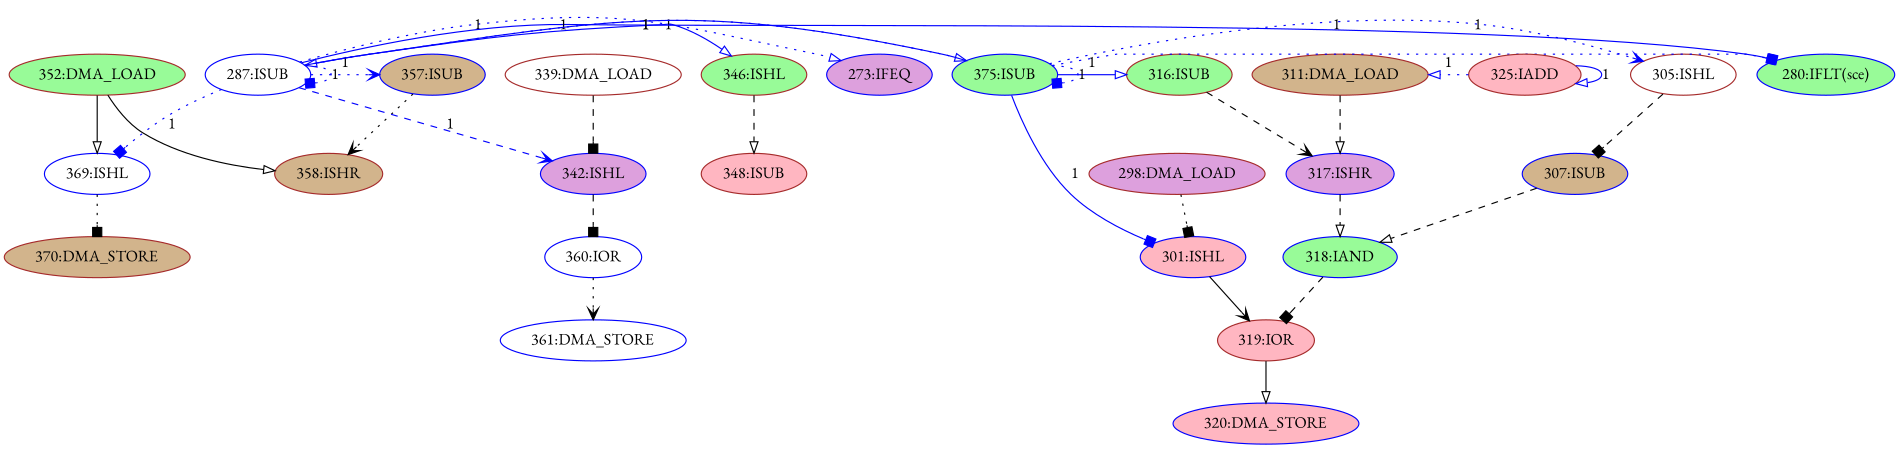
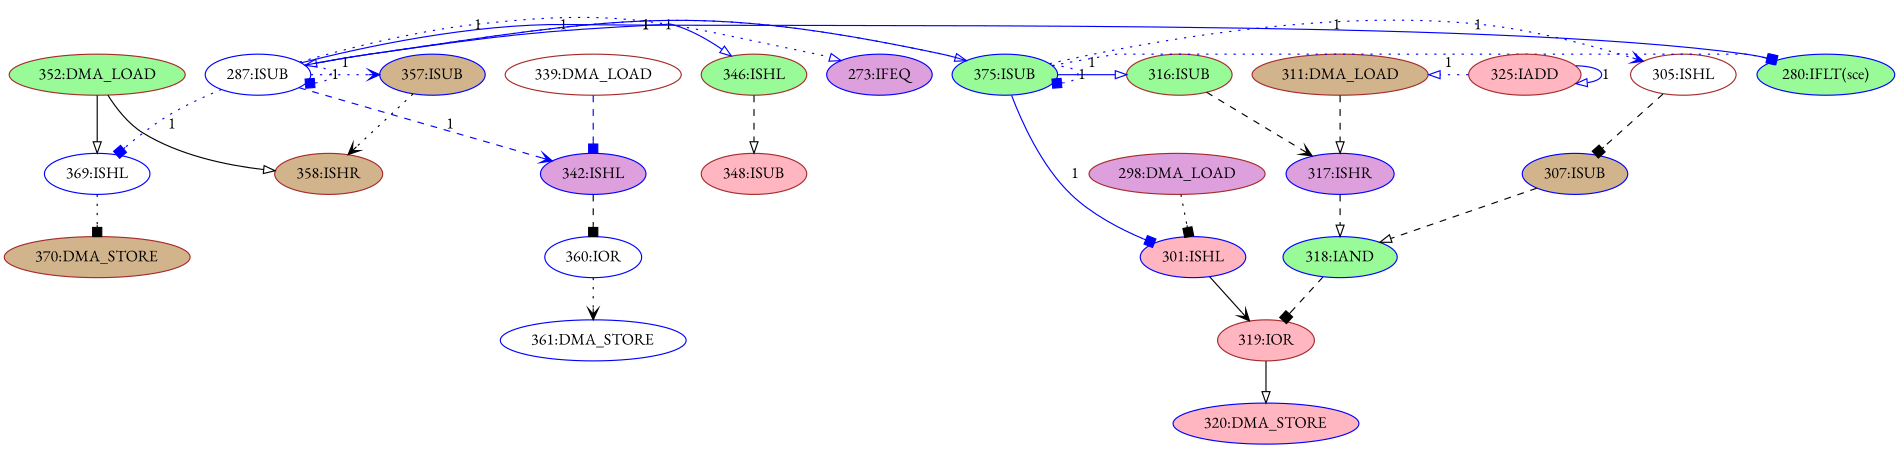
(593, 119) -> (593, 119)
